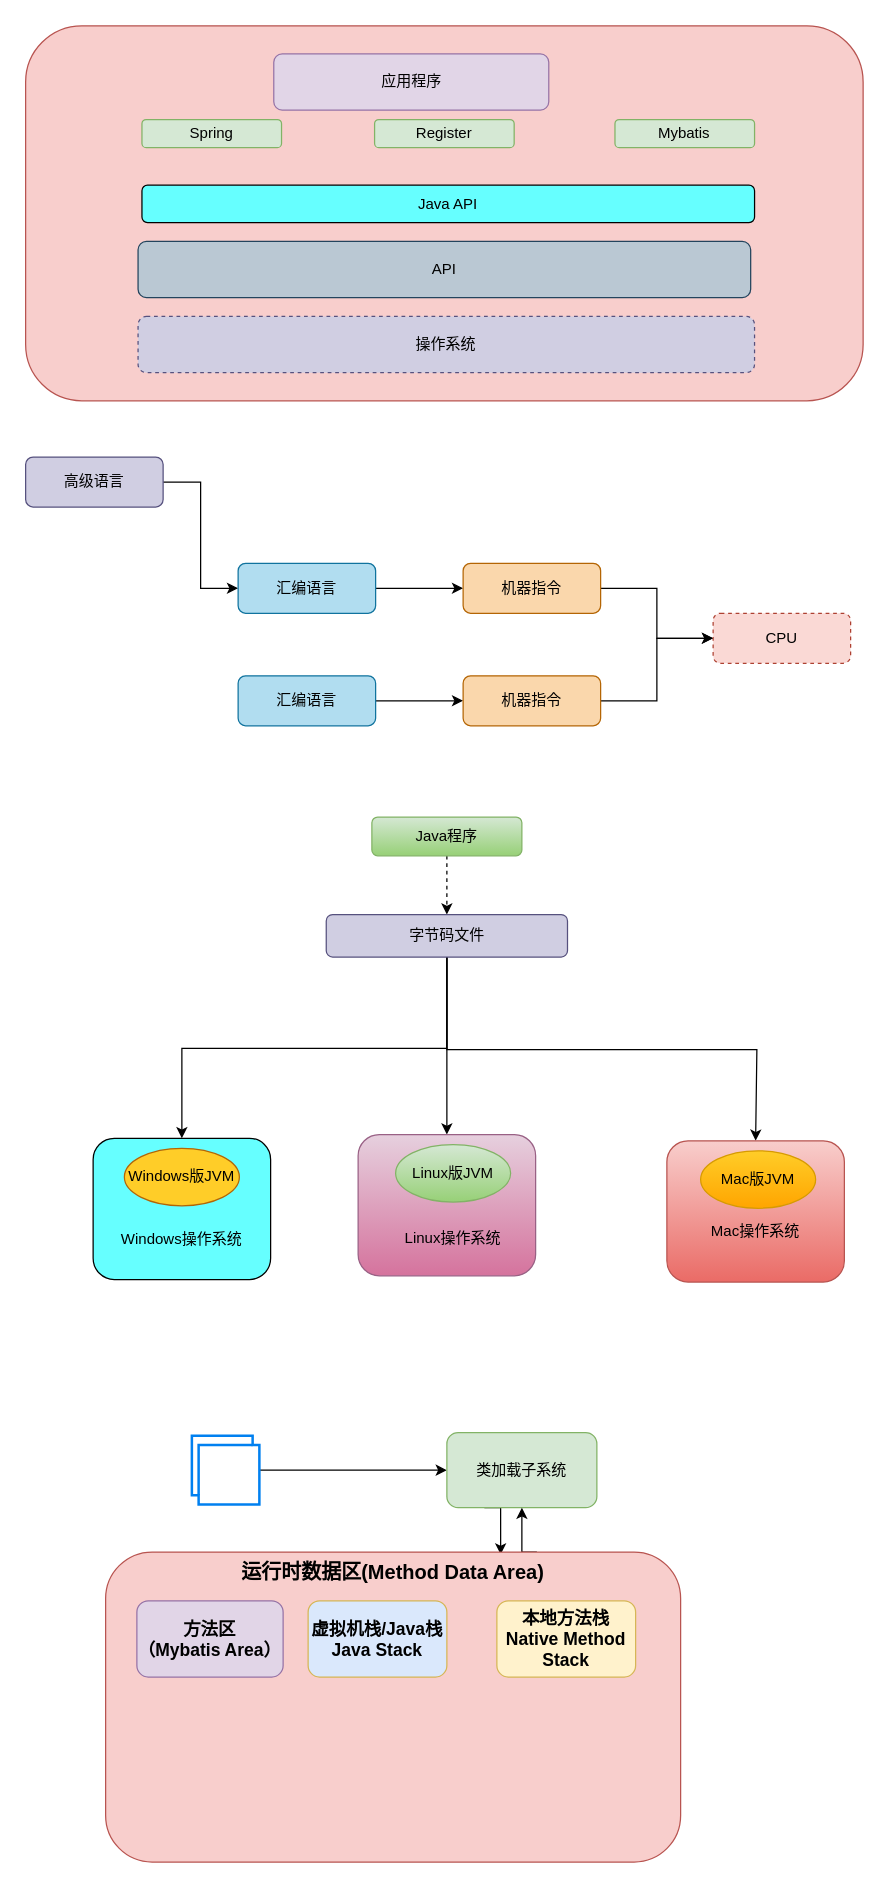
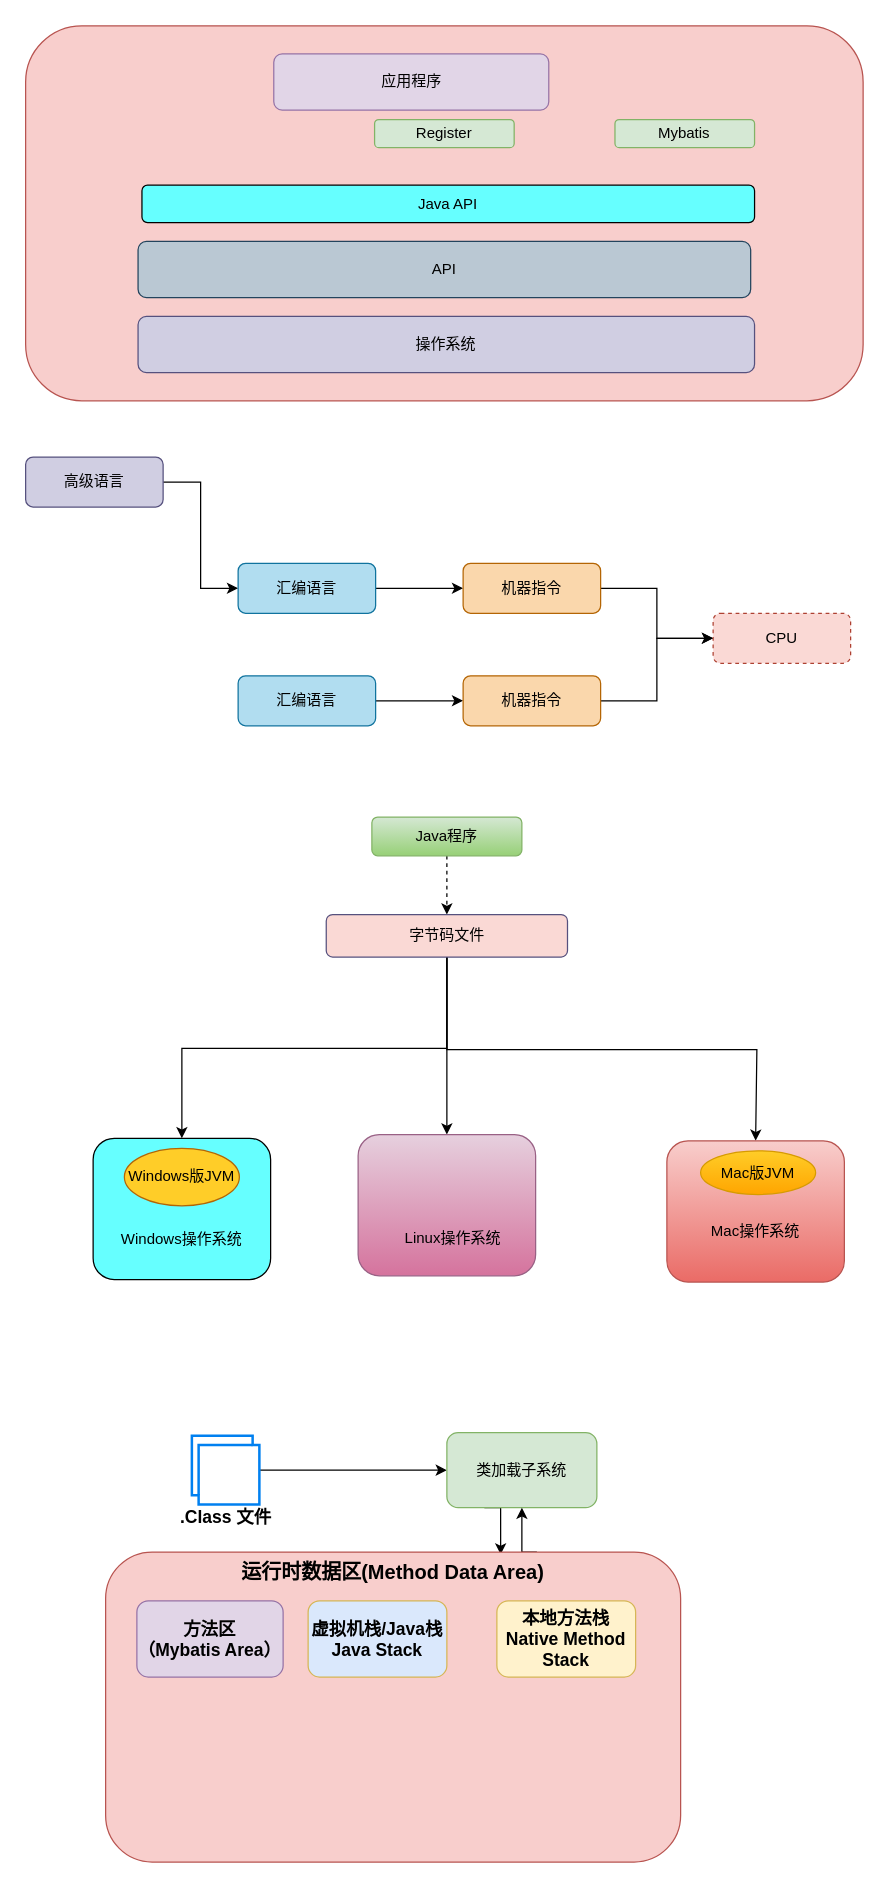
(212, 133) -> none
(446, 344) -> (446, 344)
(447, 936) -> (447, 936)
(453, 1173) -> none
(758, 1179) -> (758, 1173)
none -> (226, 1516)
